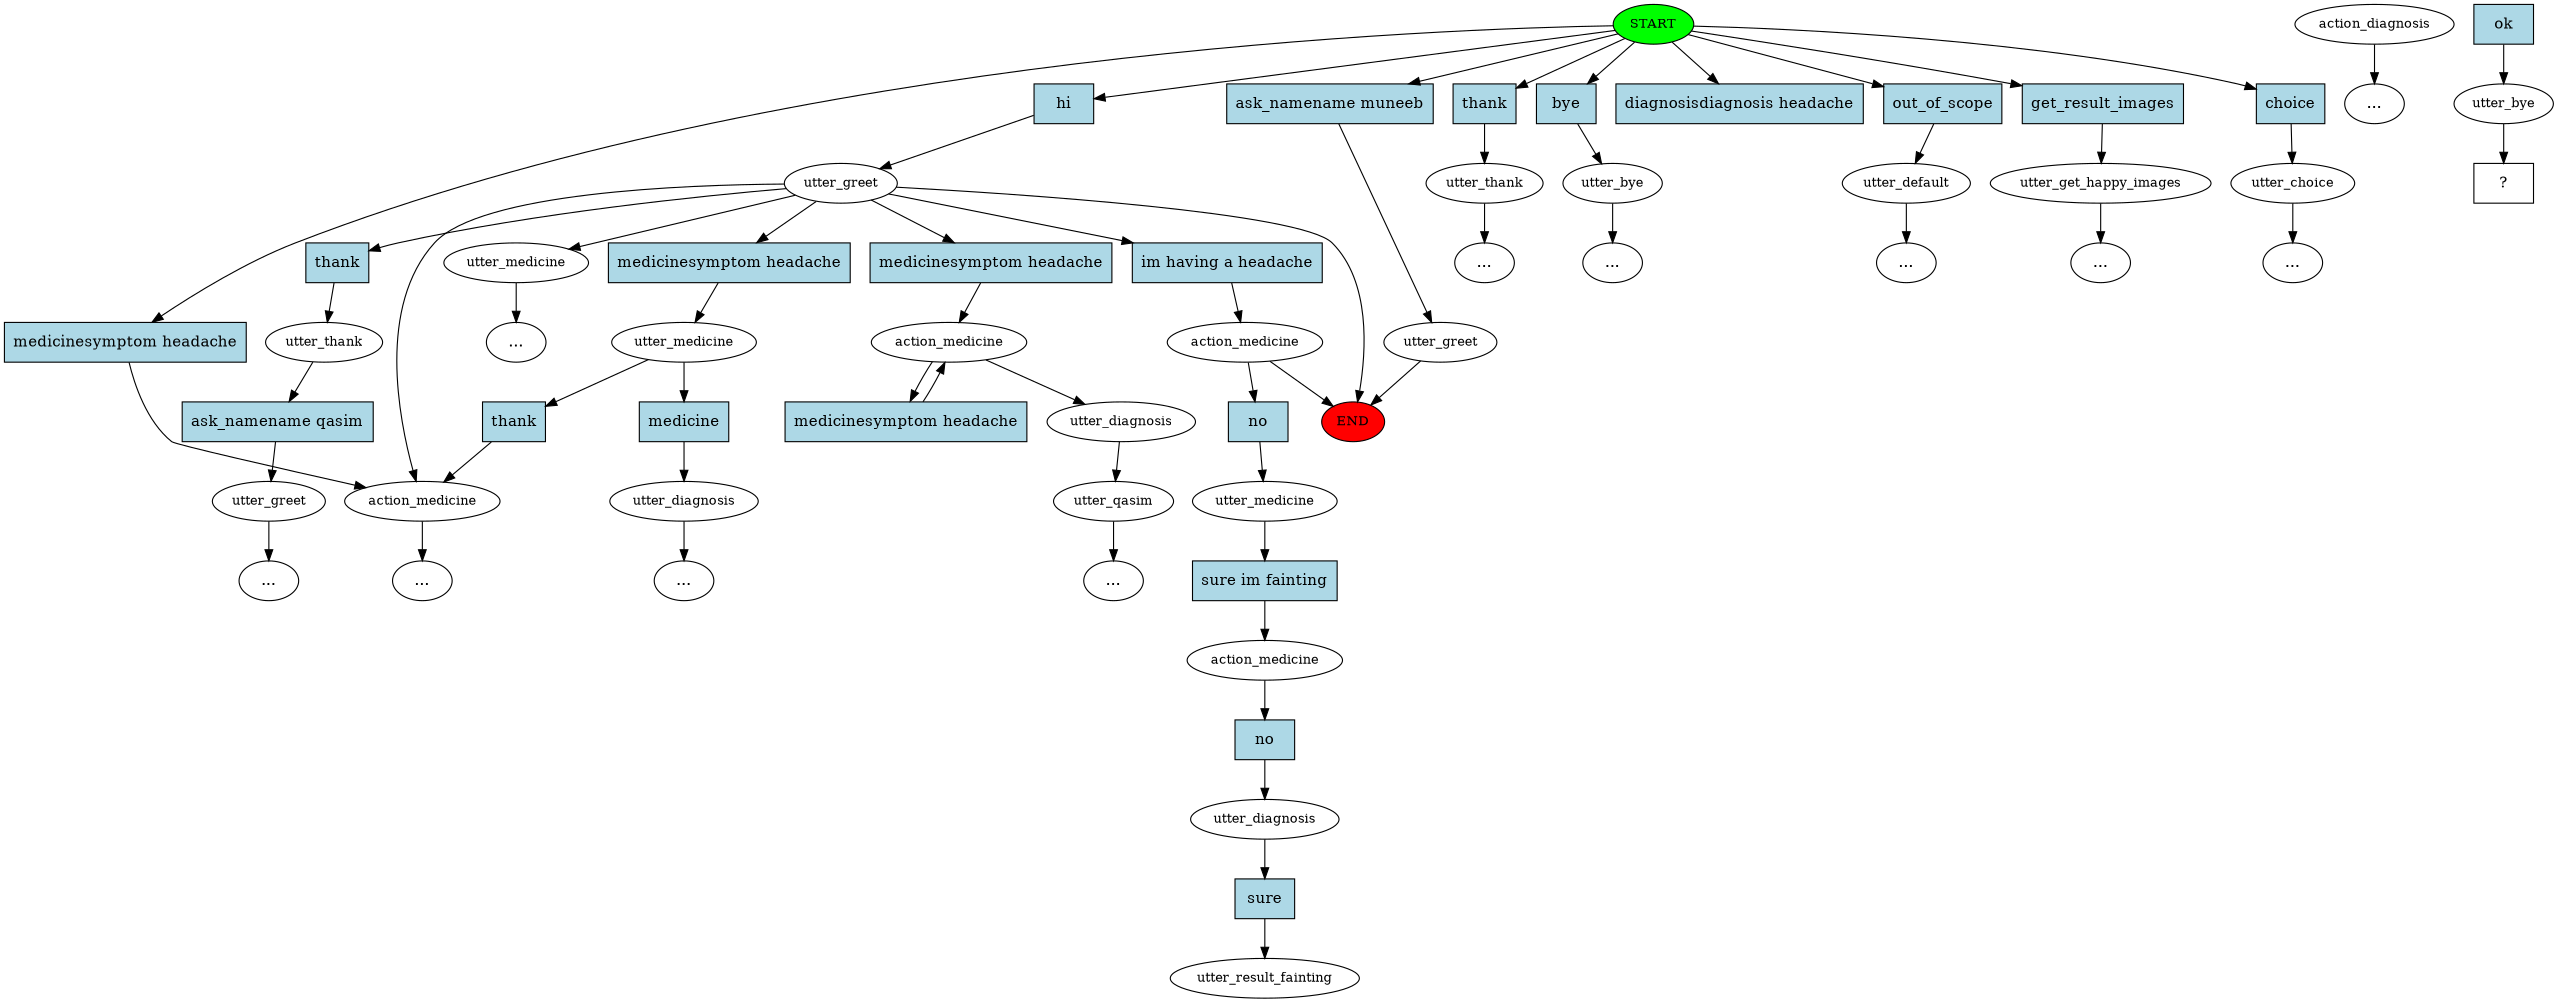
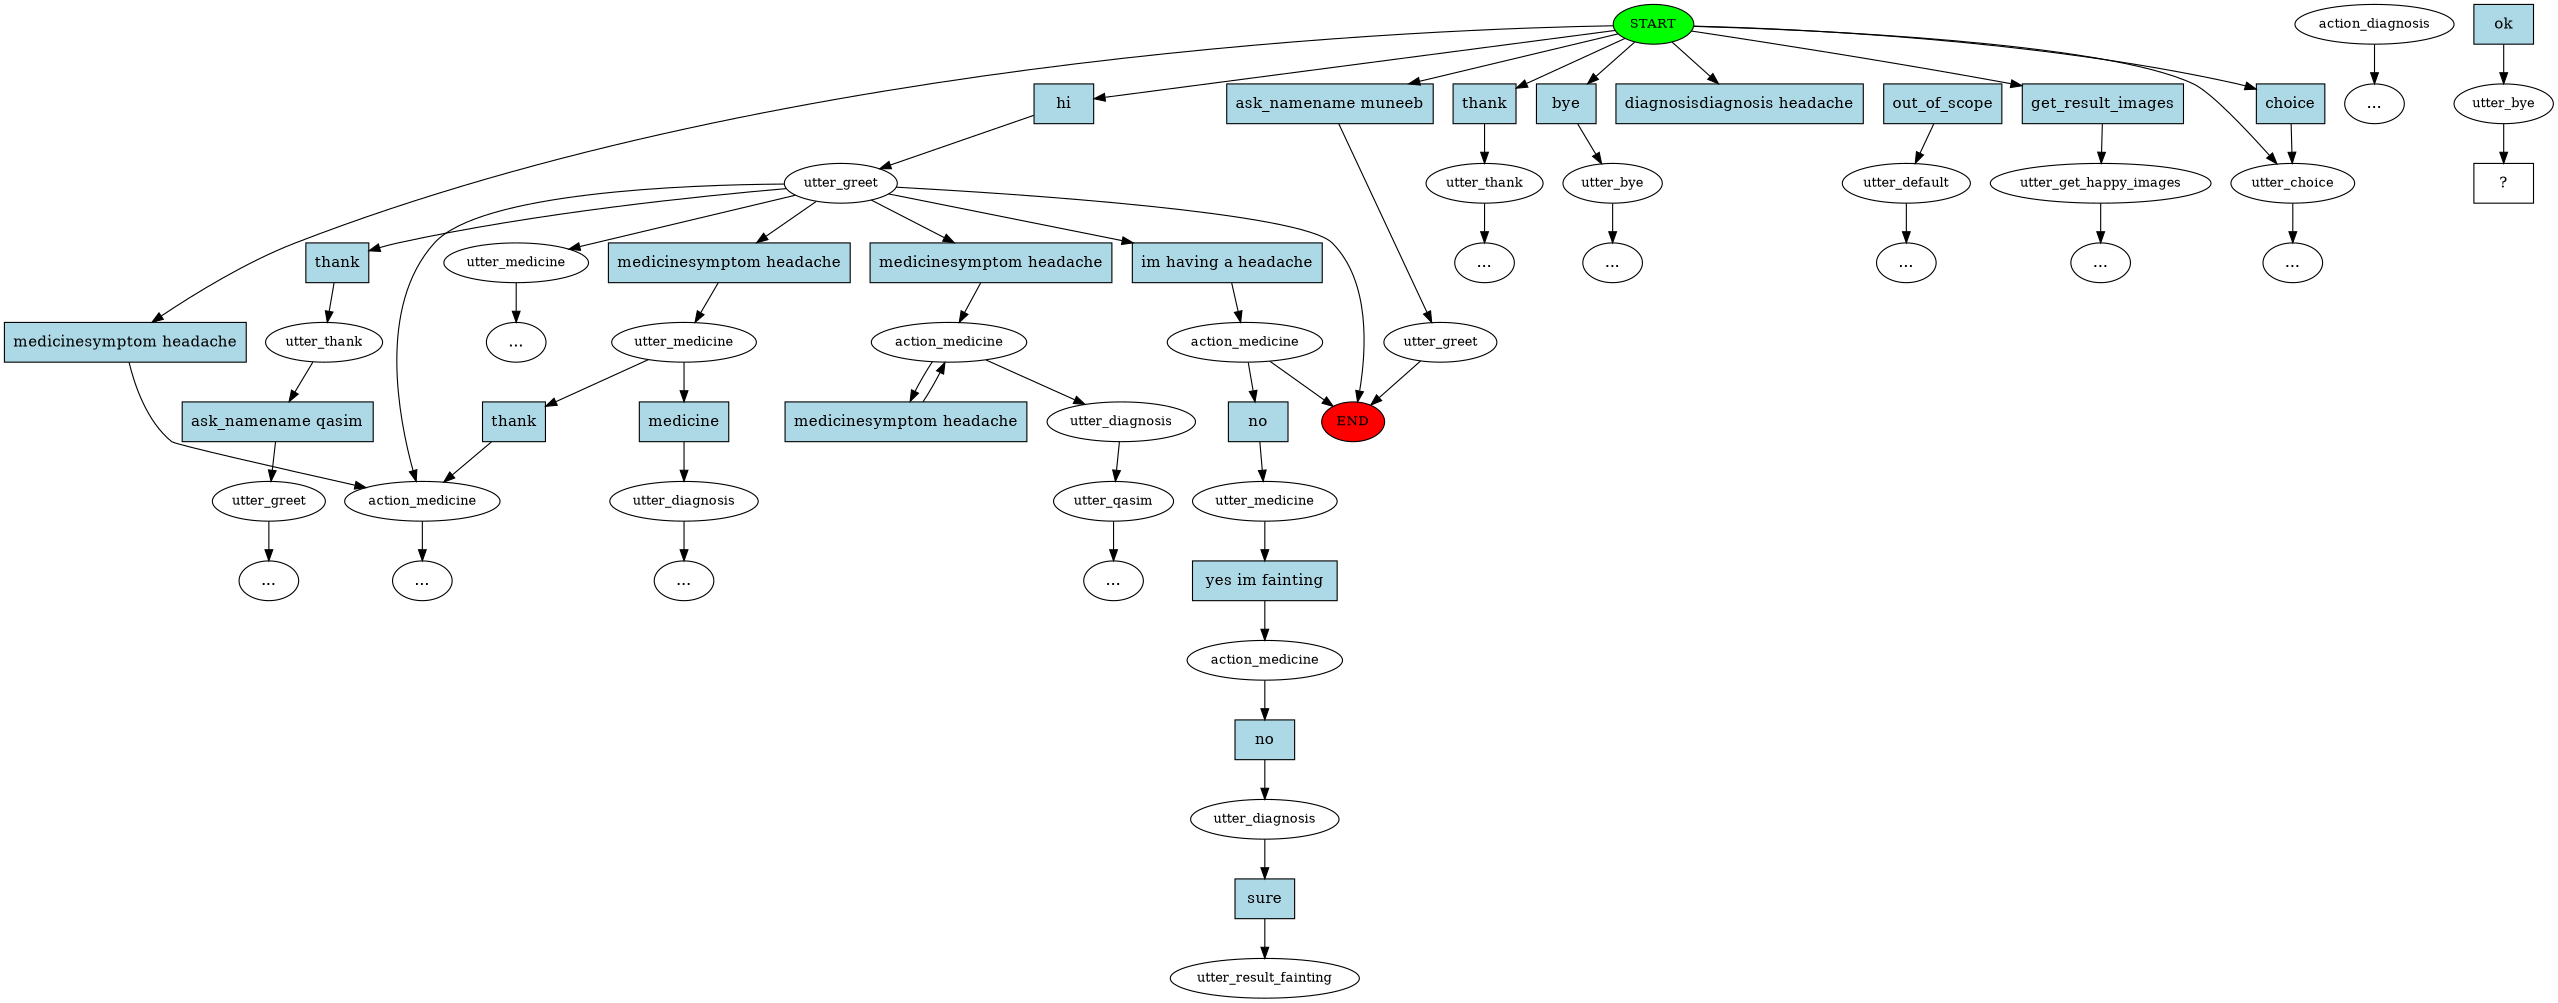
(1780, 59) -> (1998, 45)
(1265, 581) -> (1265, 581)
